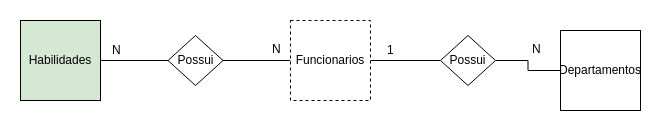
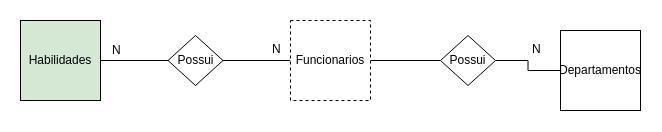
(396, 51) -> none
